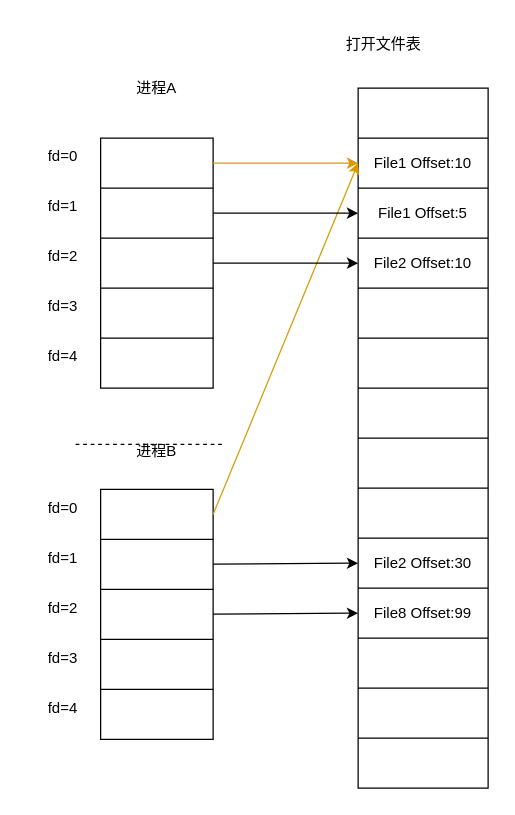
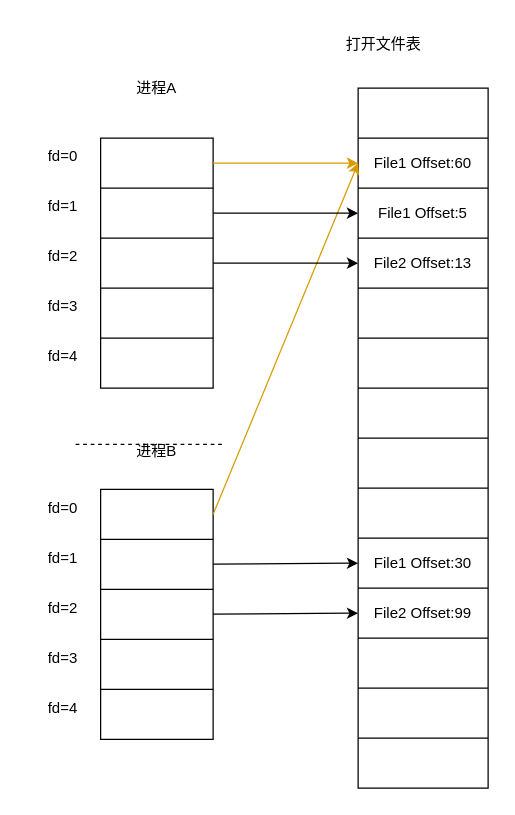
(423, 163) -> (423, 163)
(423, 263) -> (423, 263)
(423, 563) -> (423, 563)
(423, 613) -> (423, 613)
